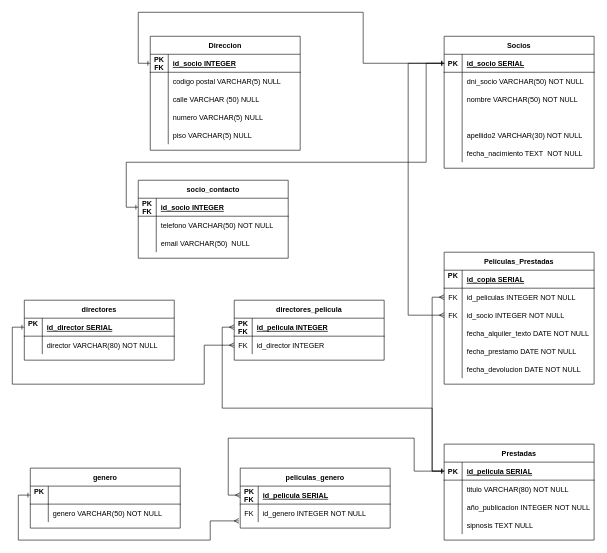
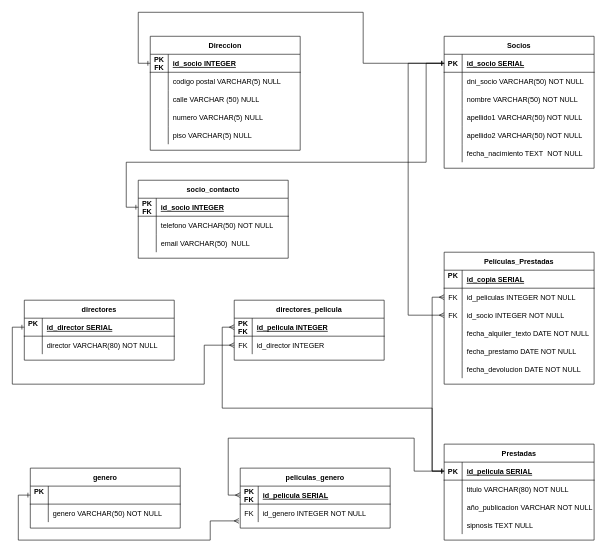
none -> (528, 117)
(522, 136) -> (522, 136)
(526, 508) -> (526, 508)
